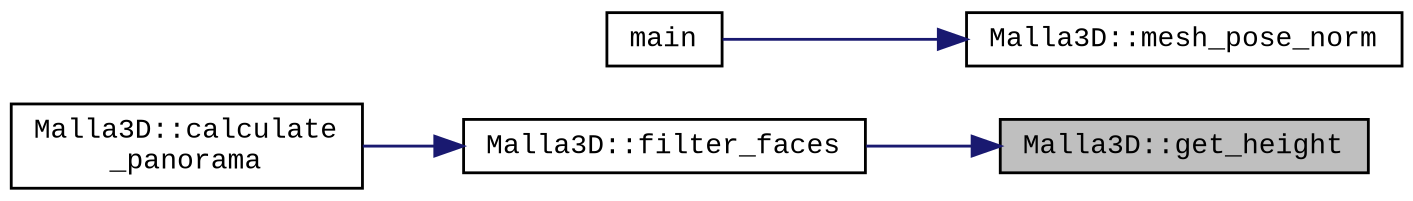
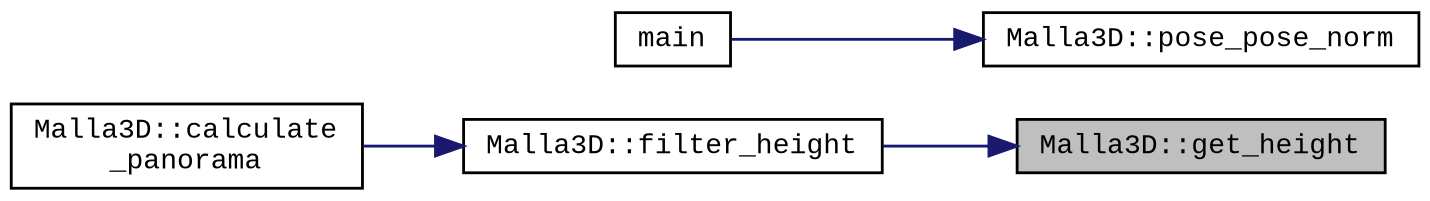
(1184, 39) -> (1201, 39)
(664, 146) -> (673, 146)
